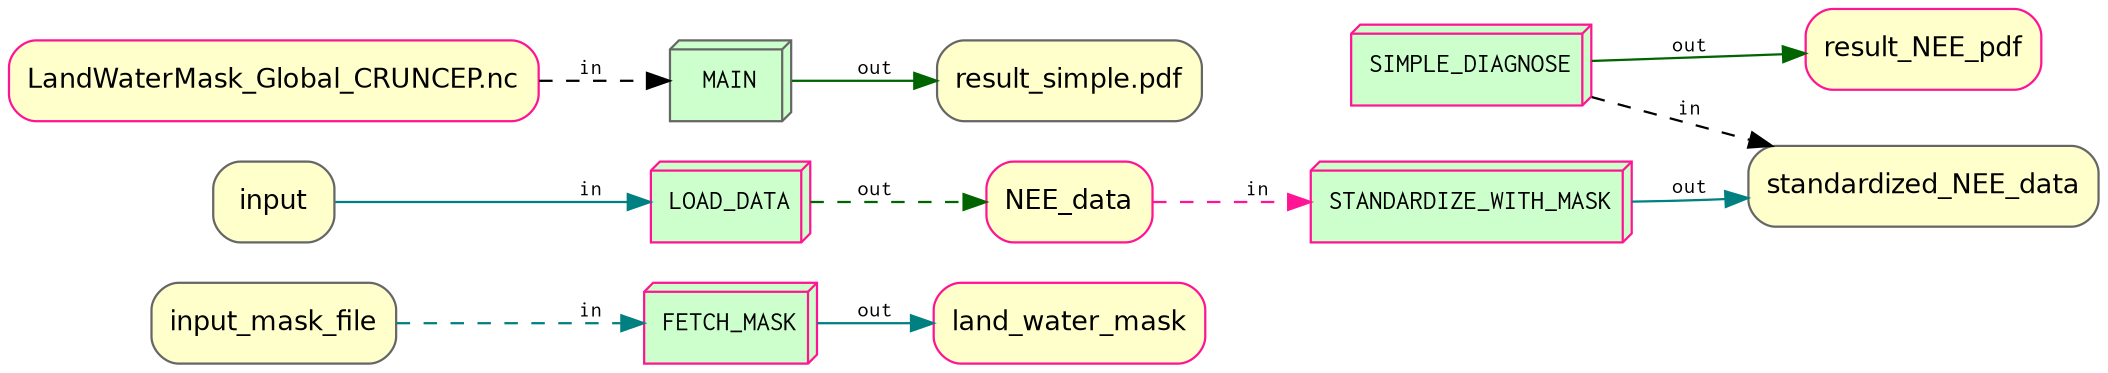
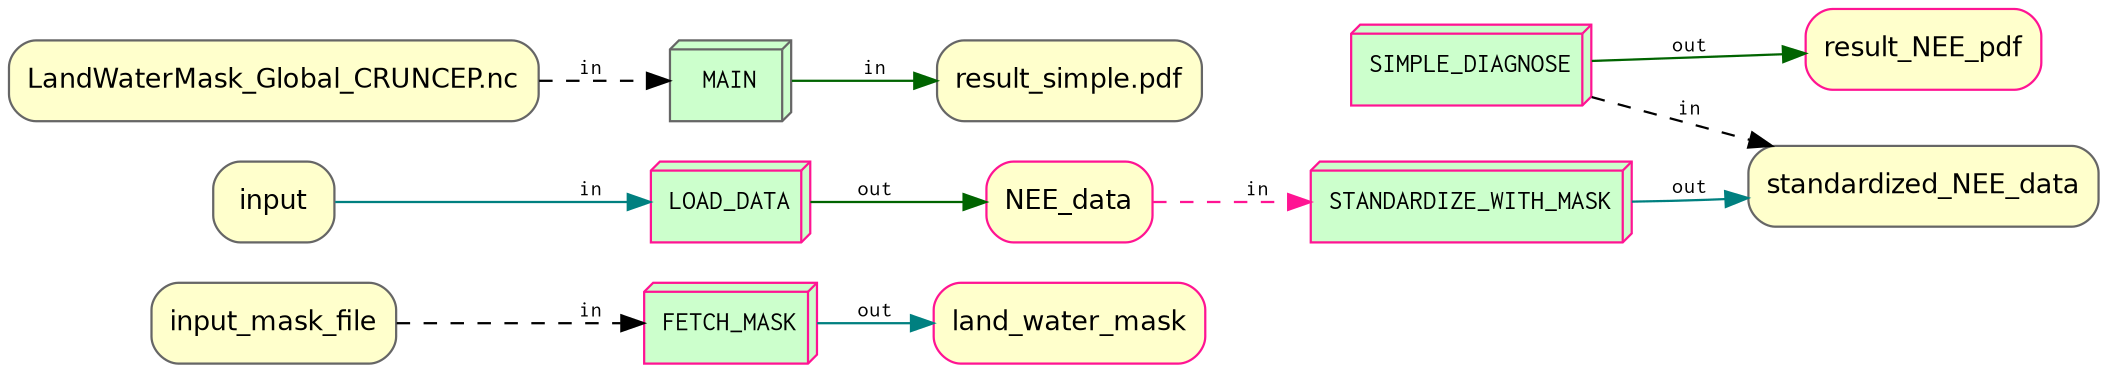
(875, 68) -> (875, 68)
(274, 81) -> (274, 81)
(887, 202) -> (887, 202)
(509, 323) -> (509, 323)
